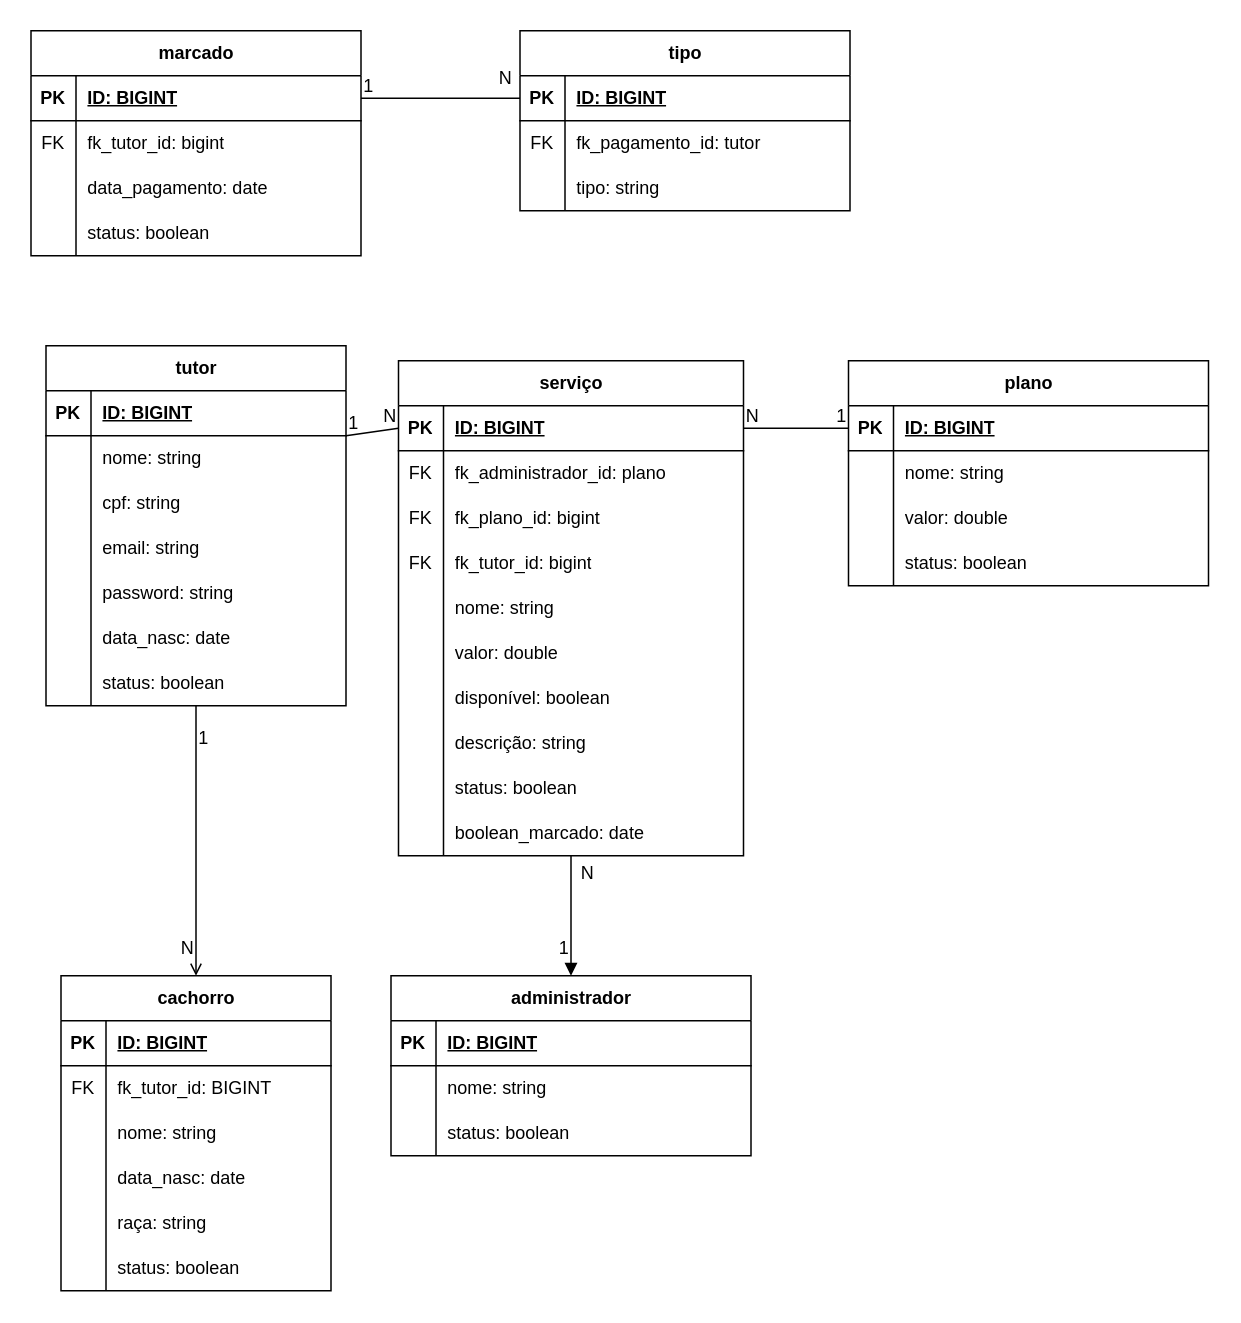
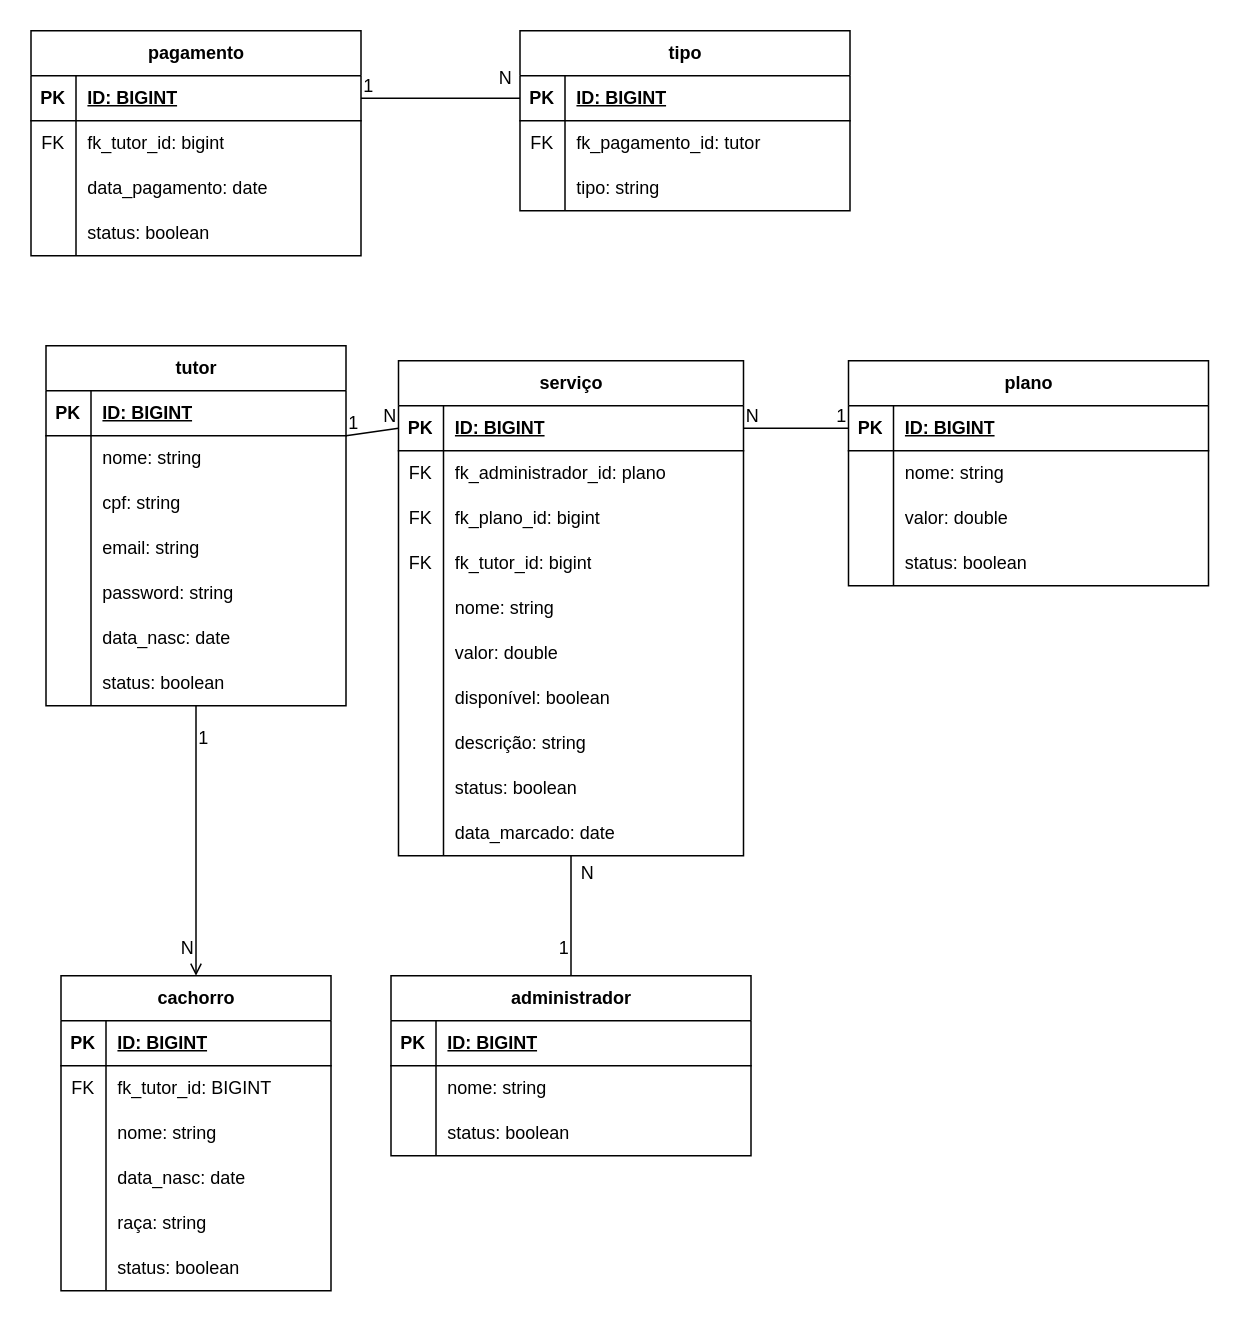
(197, 53) -> (197, 53)
(554, 833) -> (541, 833)
(571, 962) -> (571, 967)
